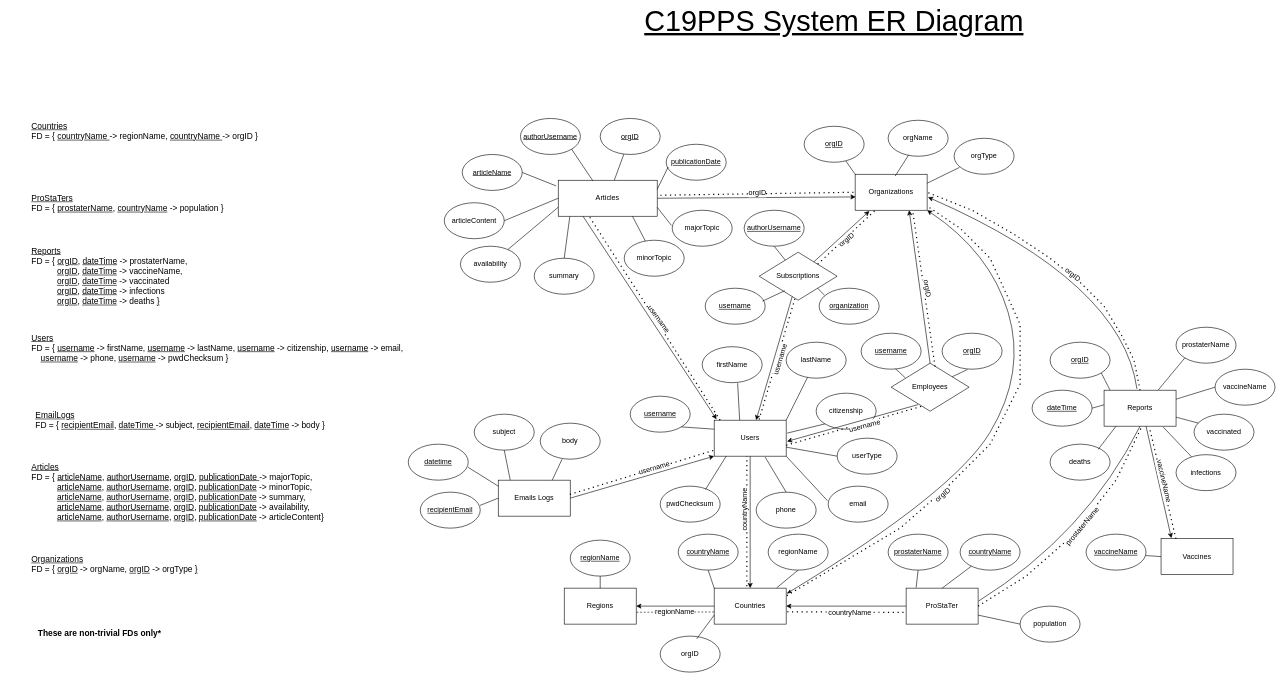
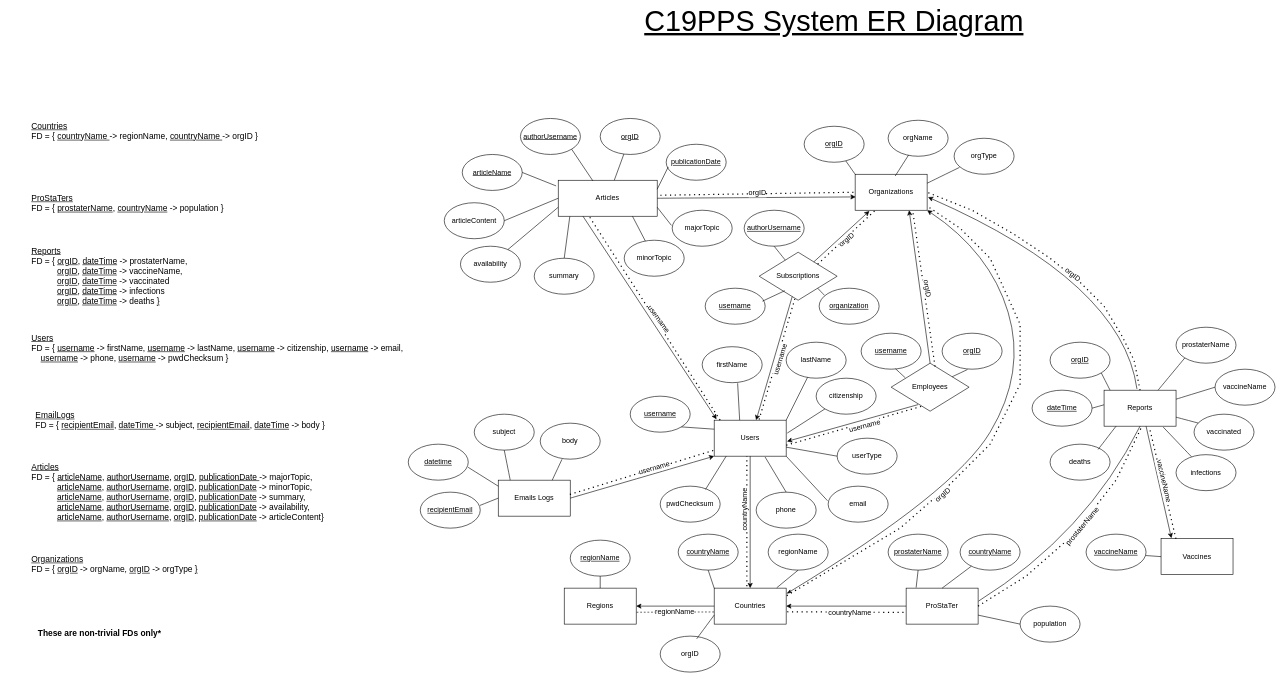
(846, 411) -> (846, 396)
